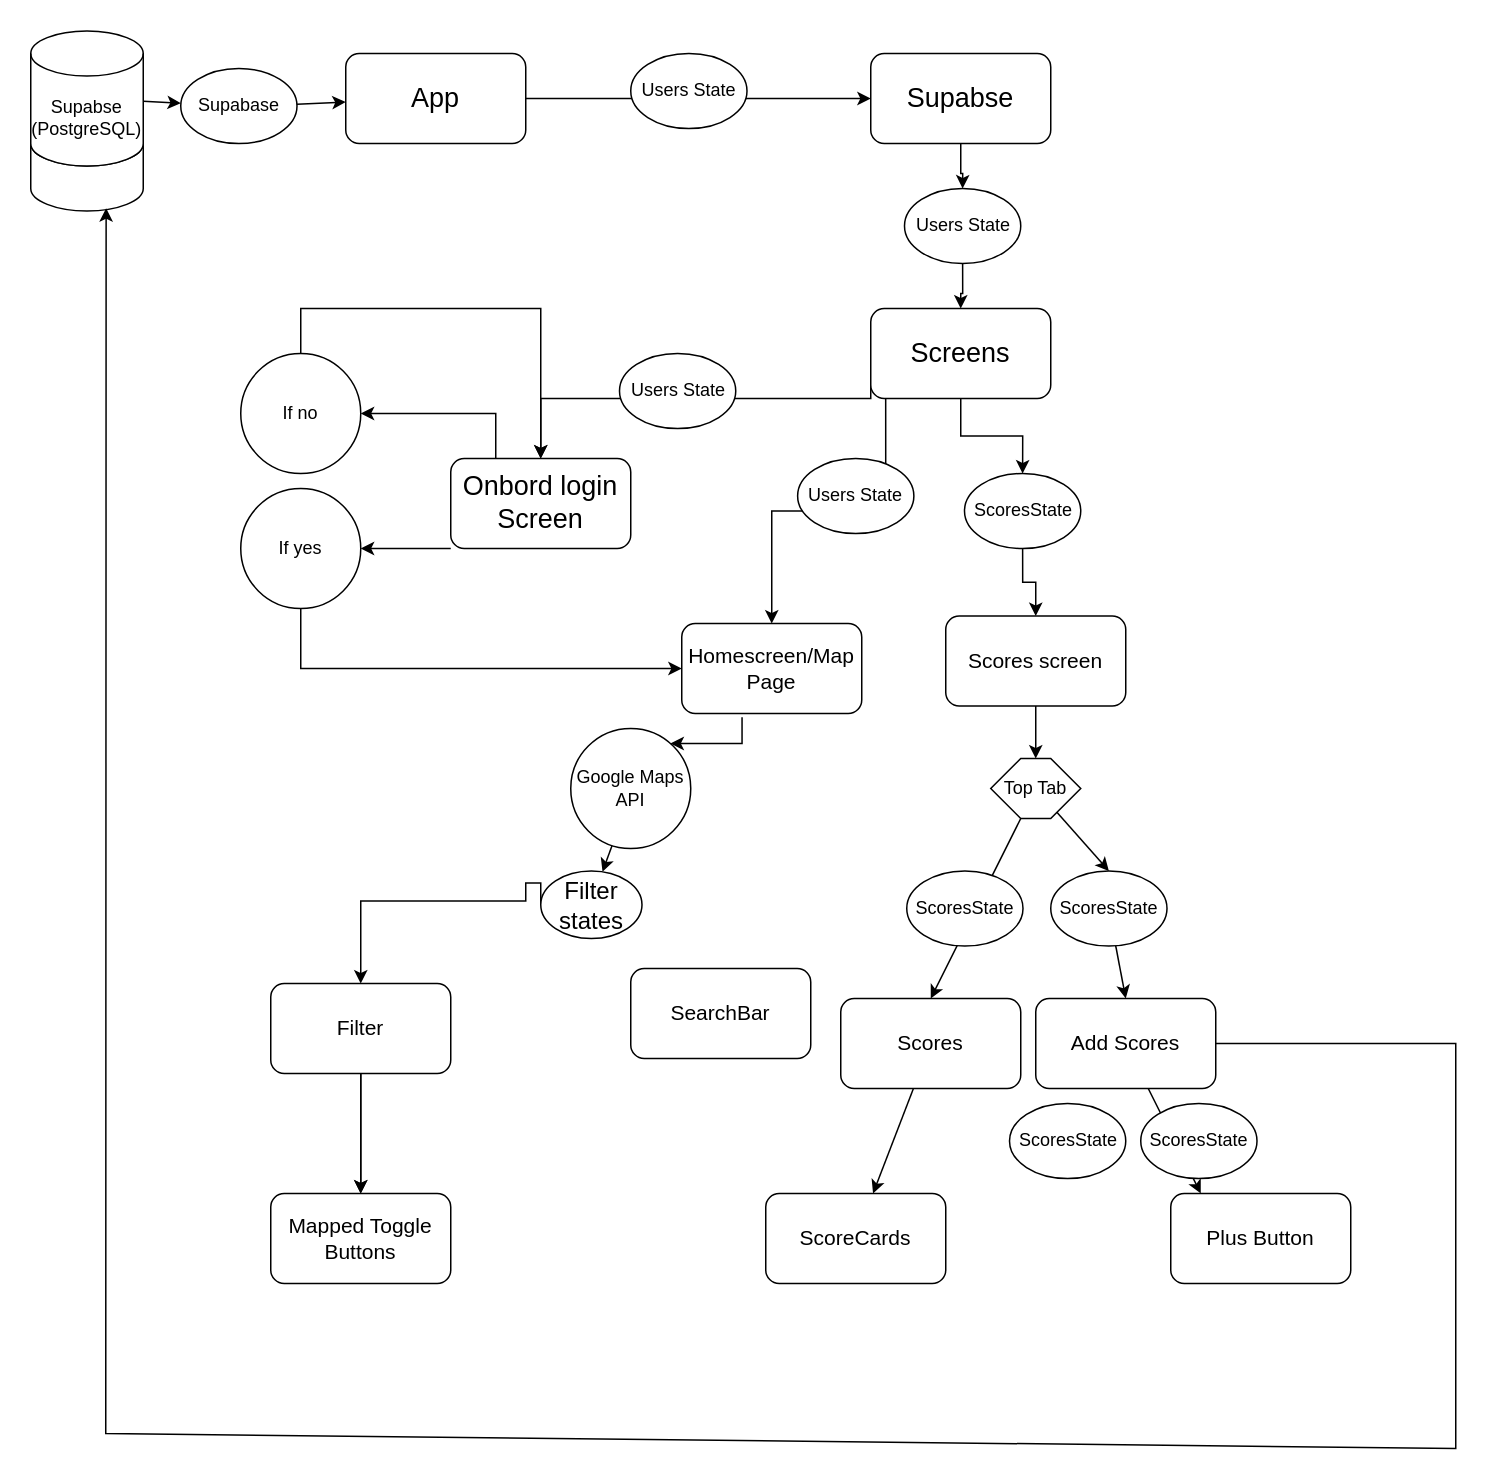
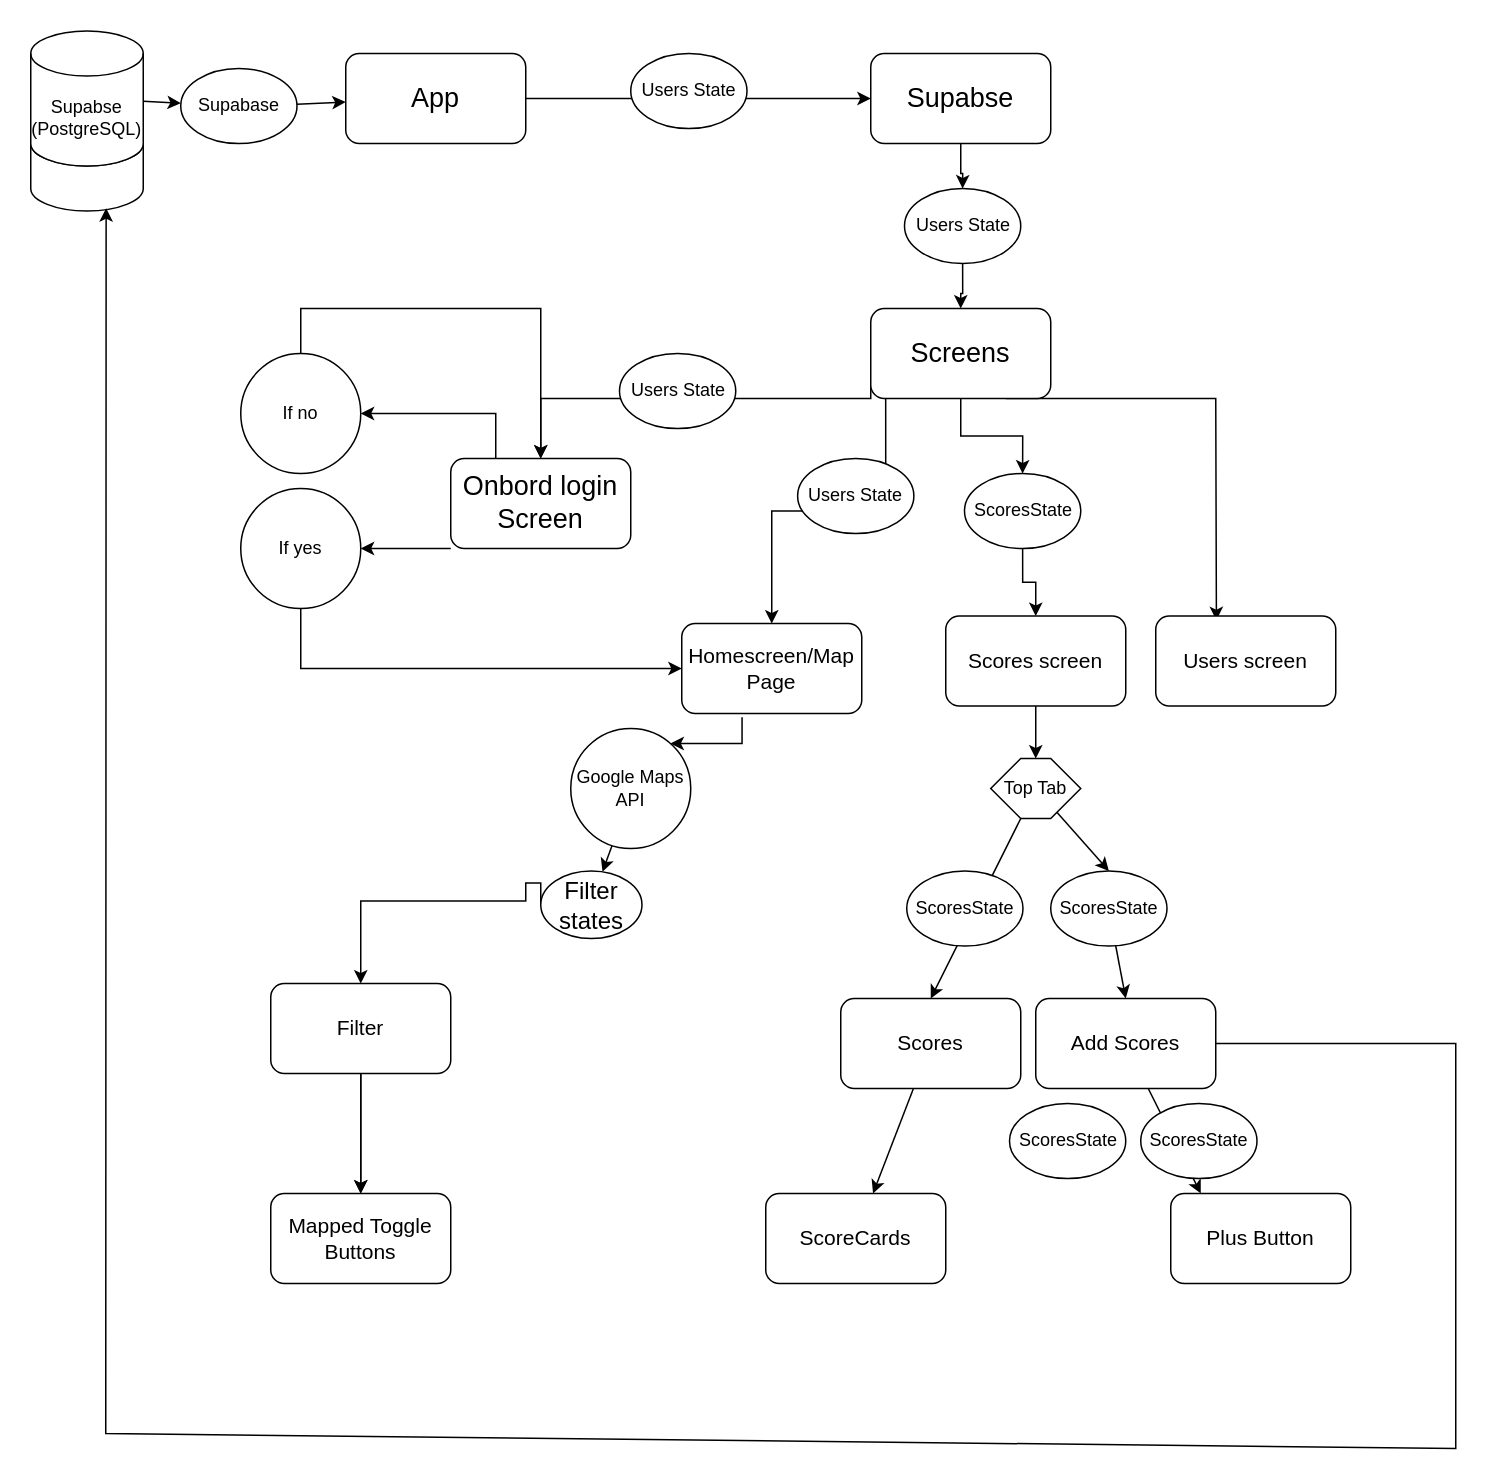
none -> (1216, 416)
none -> (1246, 661)
(721, 1013) -> none
